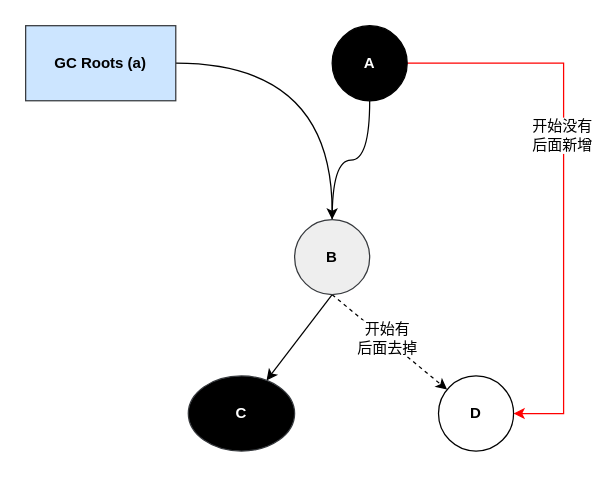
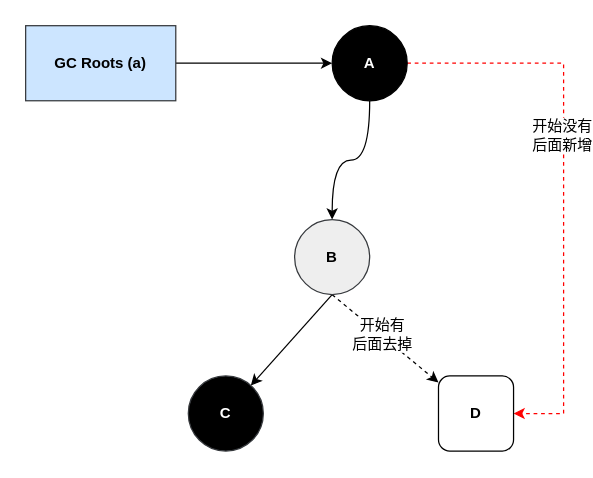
(288, 96) -> (257, 63)
(335, 179) -> (335, 177)
(563, 305) -> (563, 305)
(241, 413) -> (226, 413)
(476, 413) -> (476, 413)
